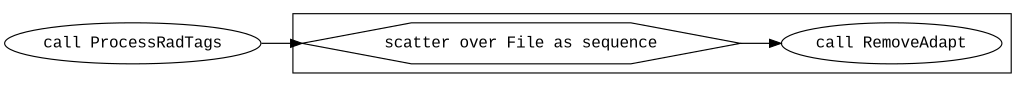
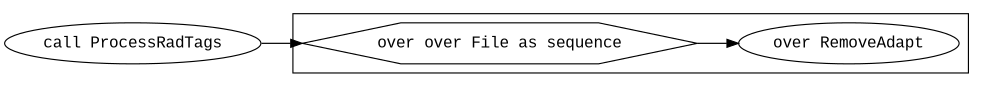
(521, 43) -> (500, 43)
(892, 43) -> (849, 43)
